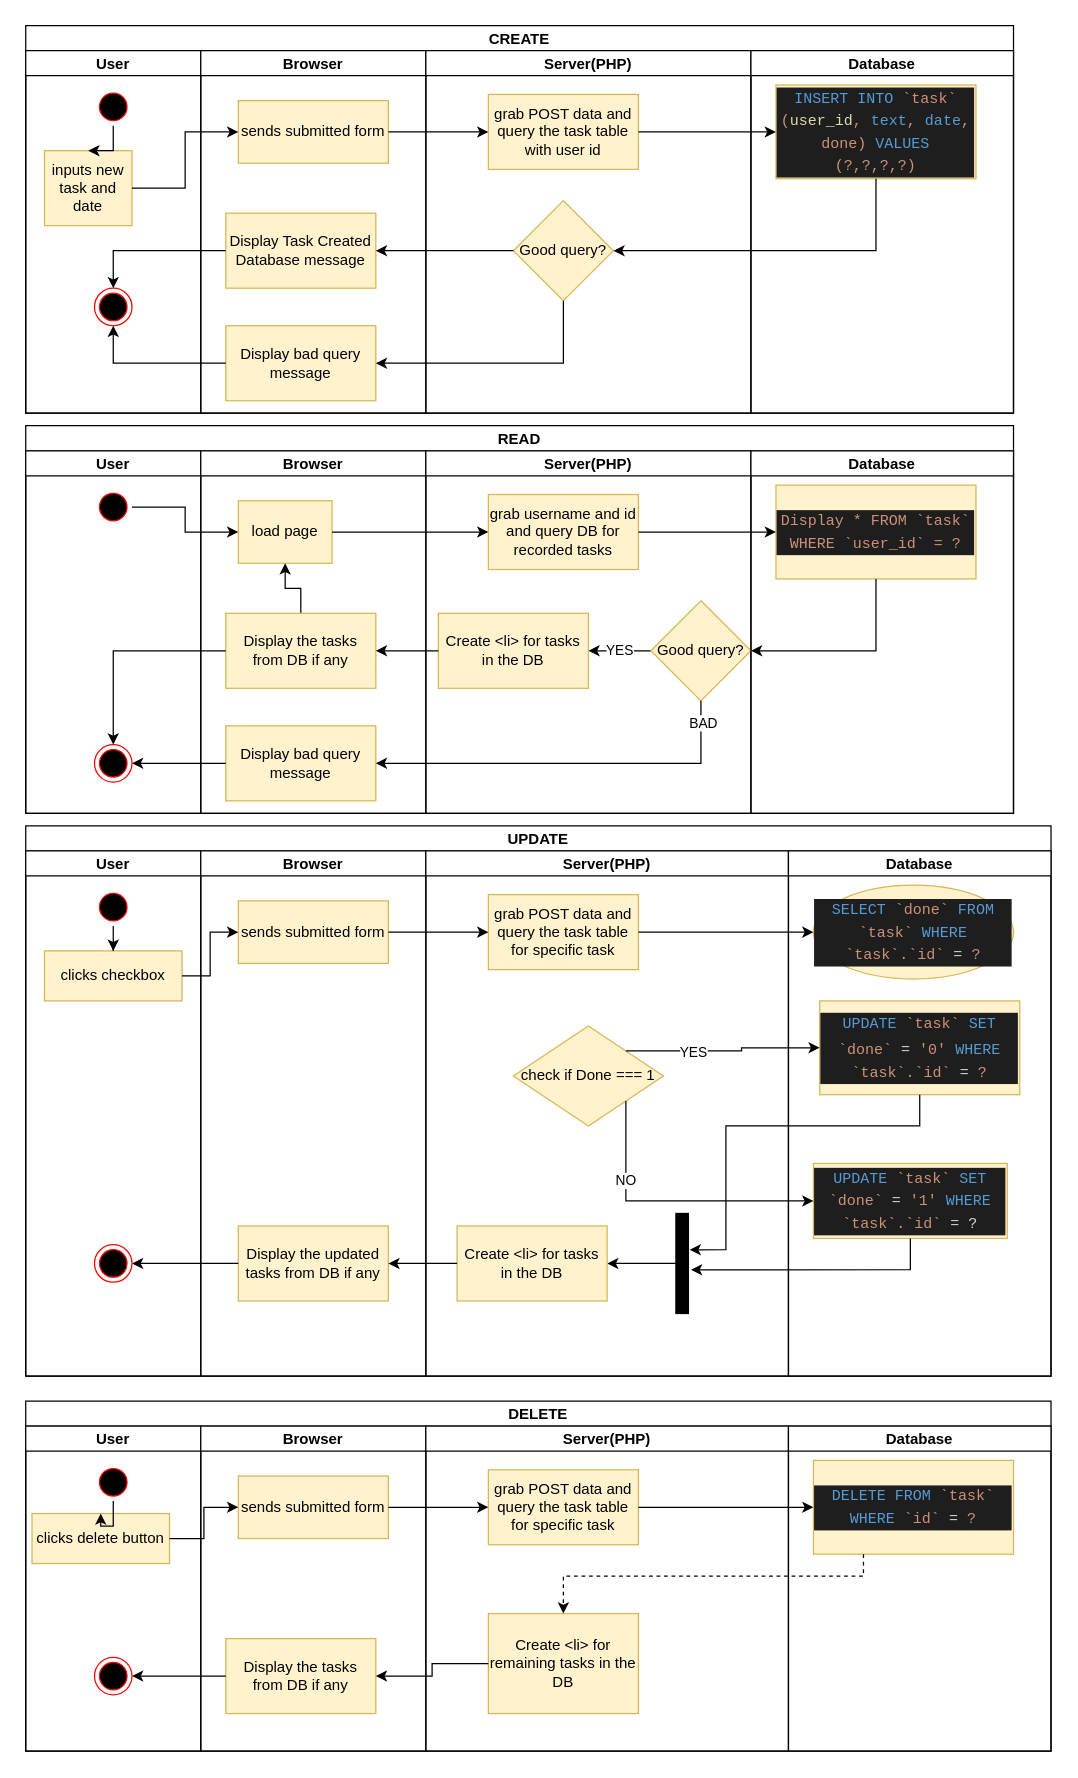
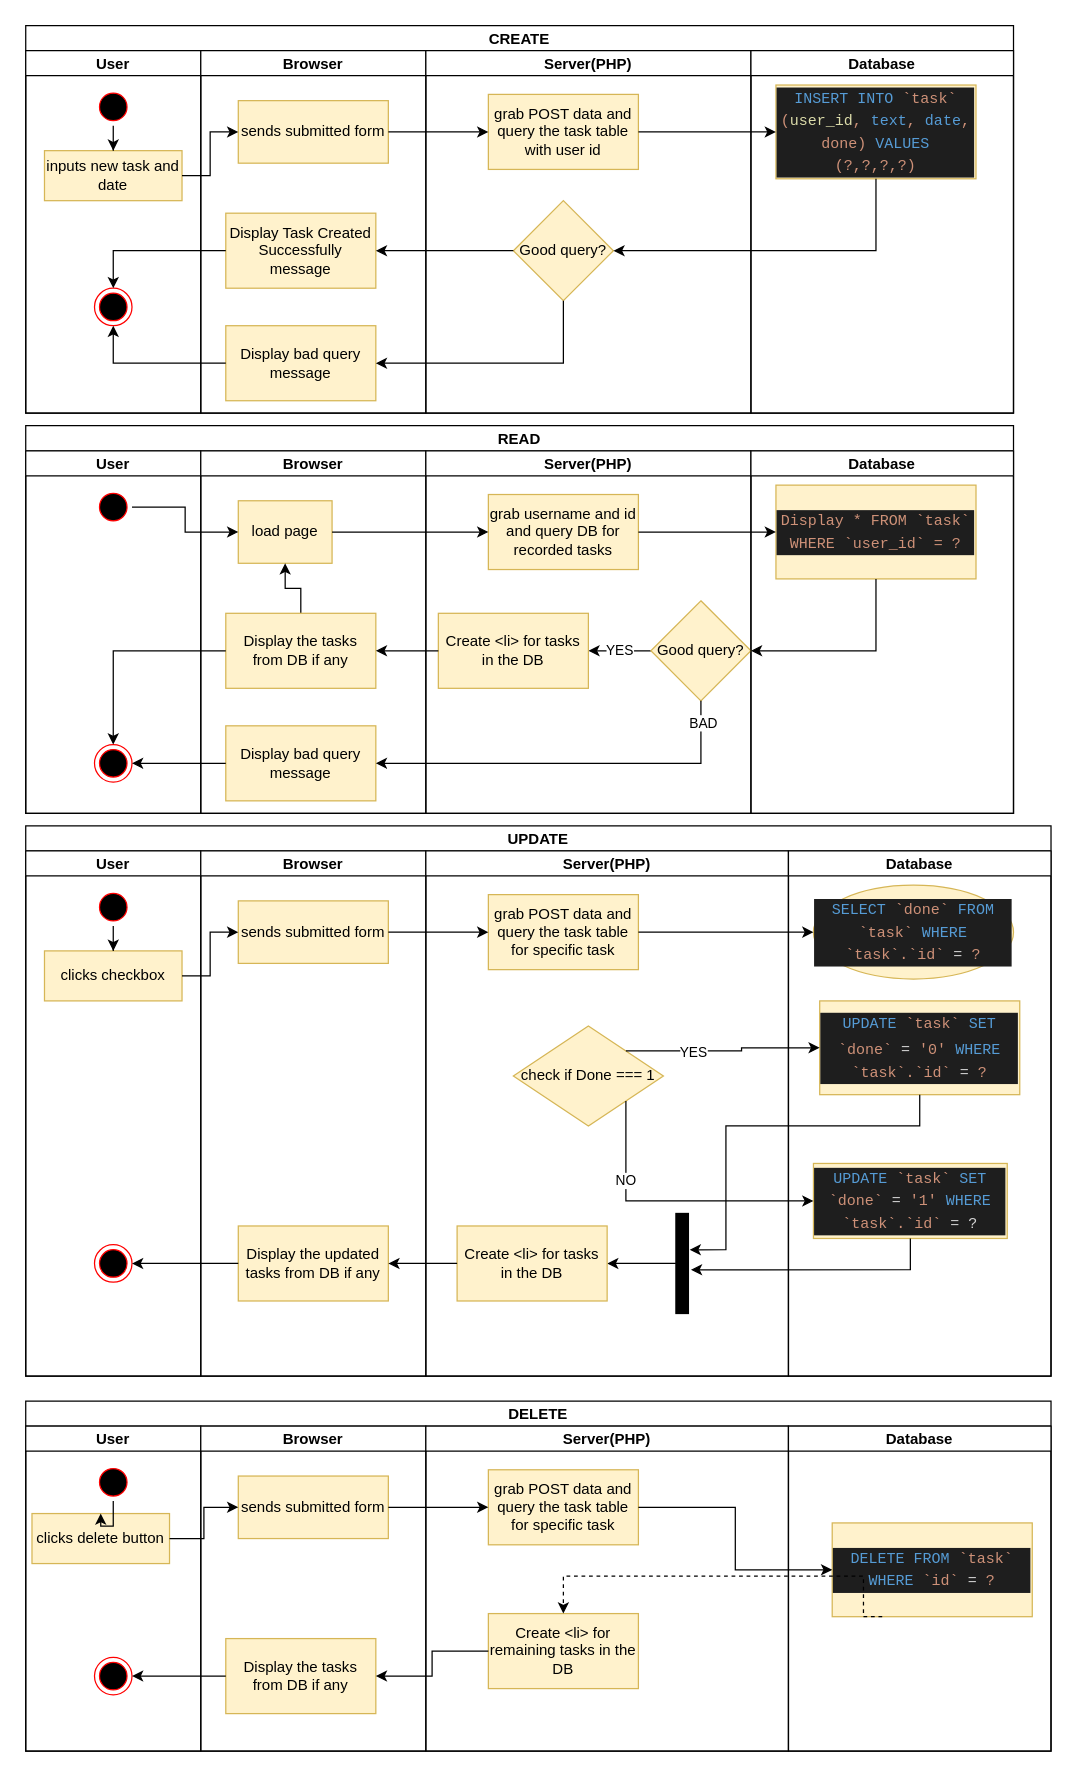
(88, 188) -> (113, 176)
(301, 251) -> (301, 251)
(913, 1507) -> (932, 1569)
(563, 1663) -> (563, 1651)
